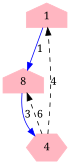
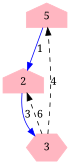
(47, 17) -> (47, 17)
(23, 82) -> (23, 82)
(47, 148) -> (47, 148)
